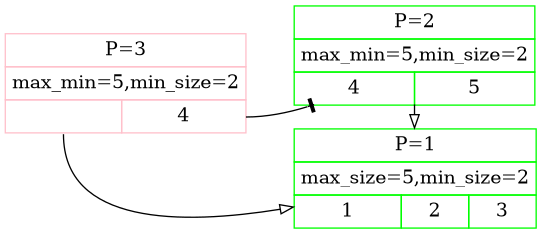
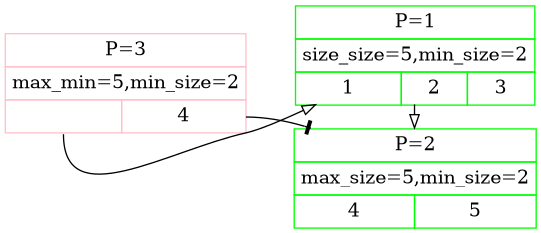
(415, 55) -> (415, 178)
(415, 109) -> (415, 109)
(415, 178) -> (415, 55)
